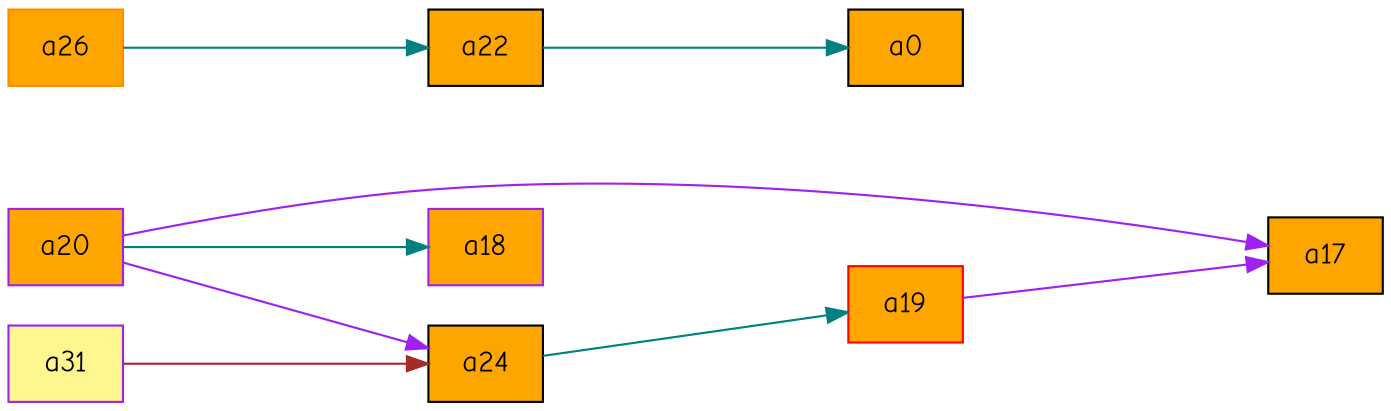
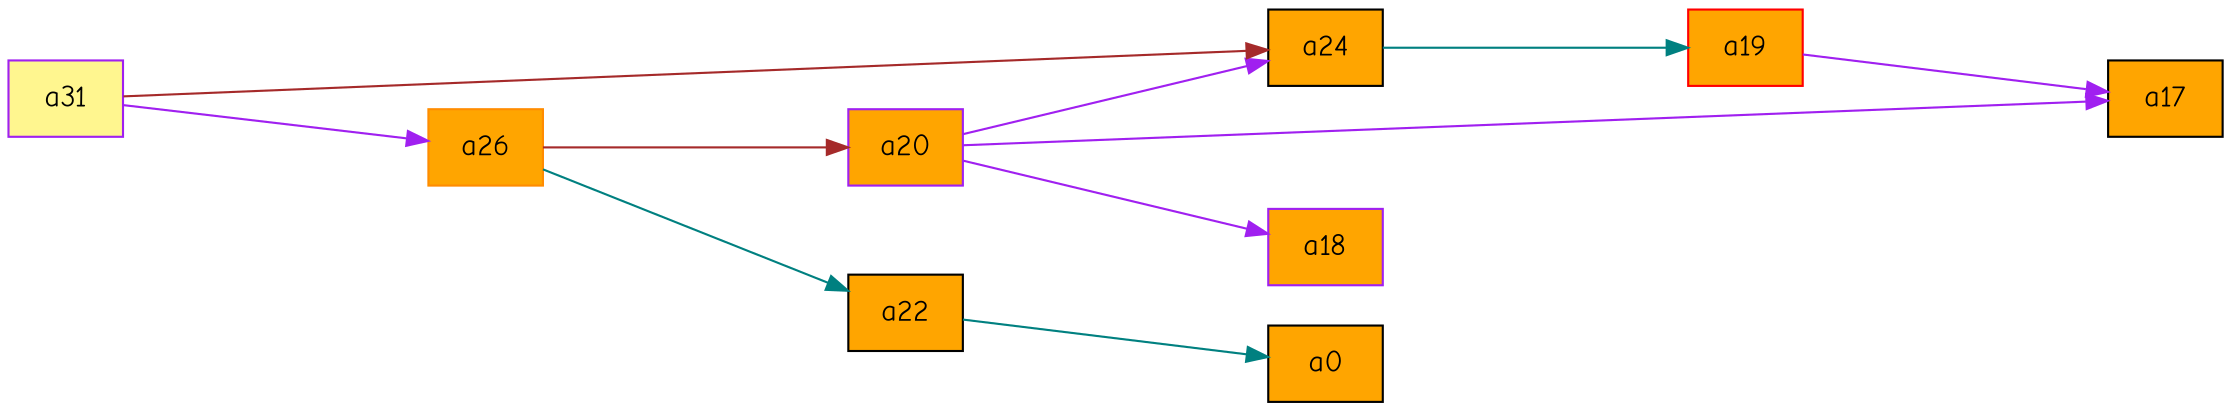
none -> (265, 122)
none -> (685, 147)
(265, 247) -> (1105, 195)
